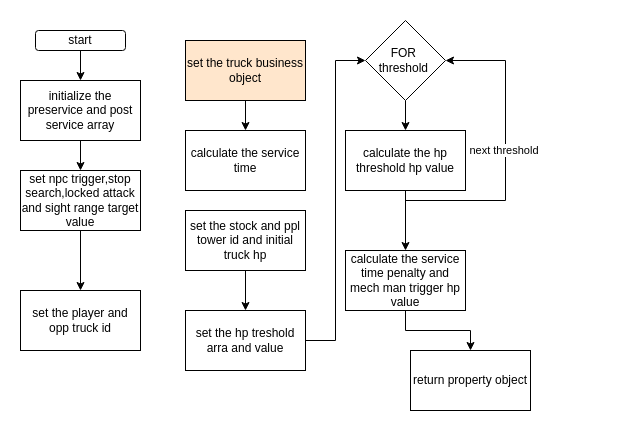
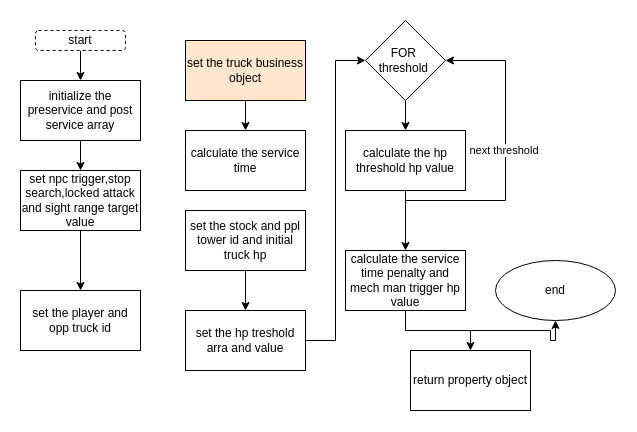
(81, 41) -> (81, 41)
none -> (556, 291)
none -> (525, 331)
